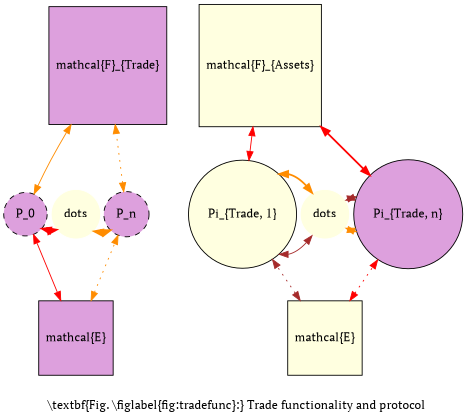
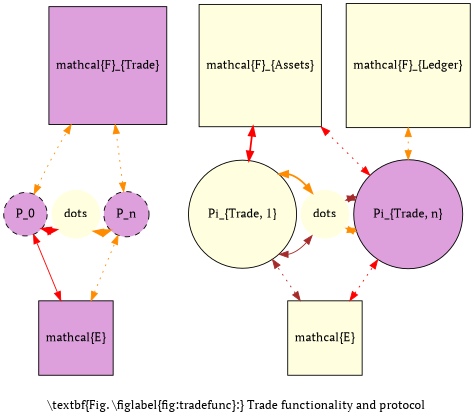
none -> (408, 66)
(251, 144) -> (251, 144)
(345, 151) -> (345, 151)
(52, 159) -> (52, 159)
